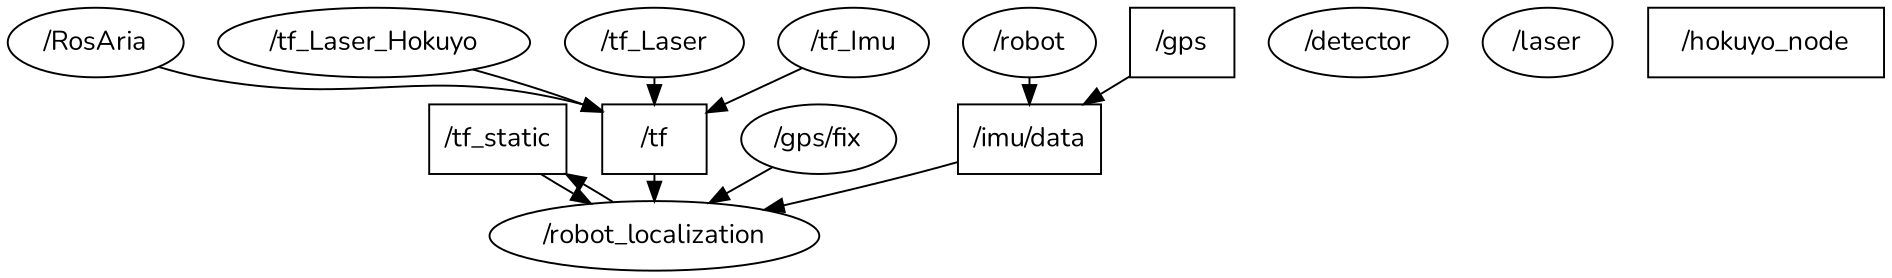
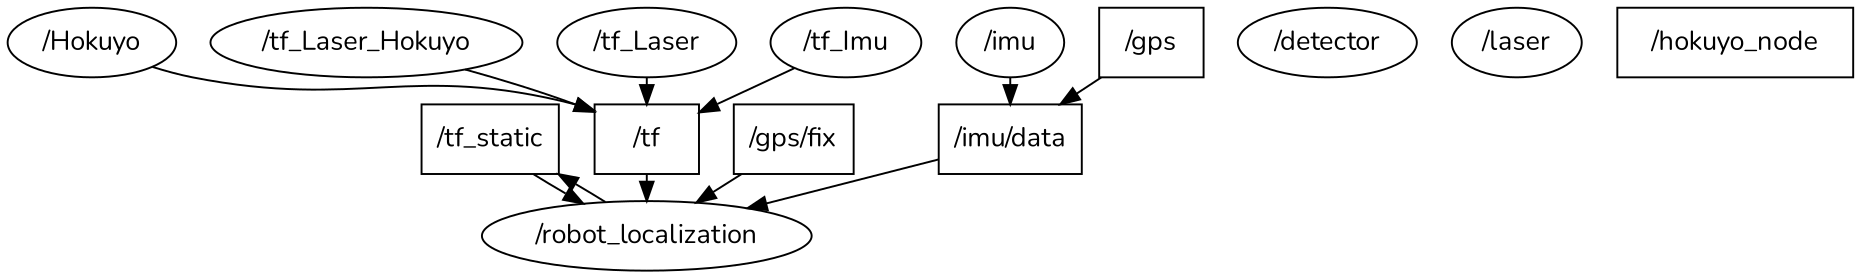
(96, 43) -> (92, 43)
(1030, 43) -> (1010, 43)
(819, 139) -> (794, 139)
